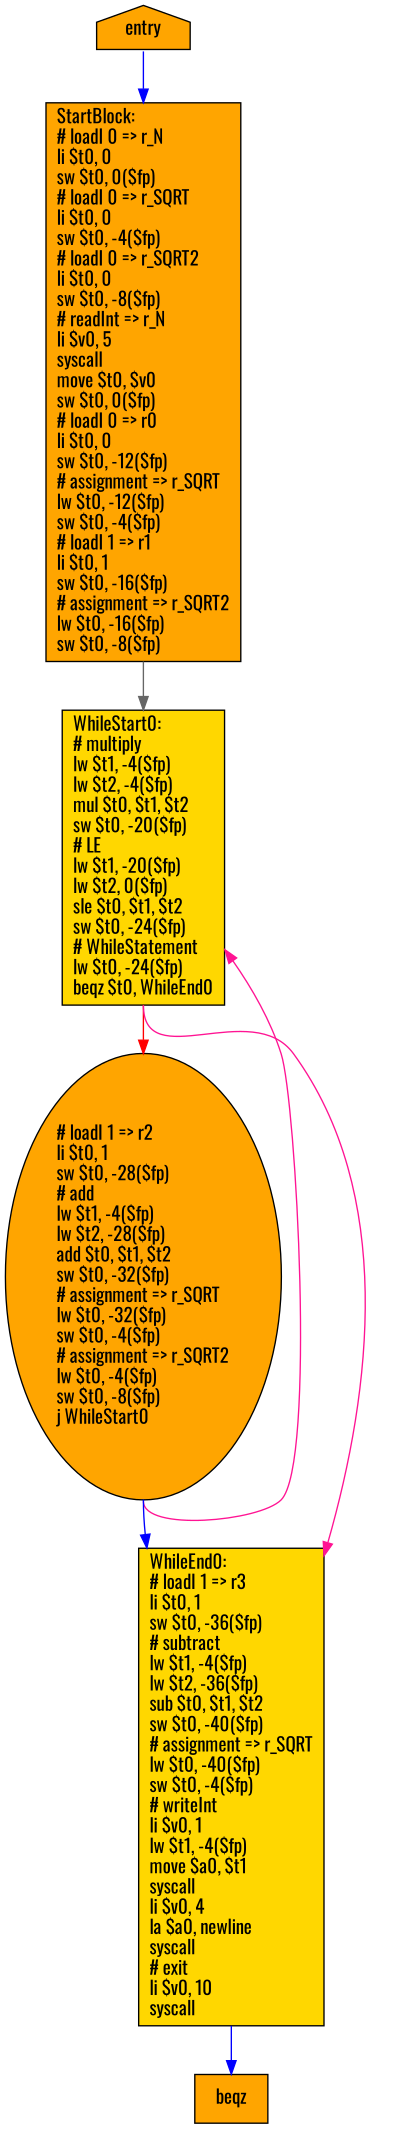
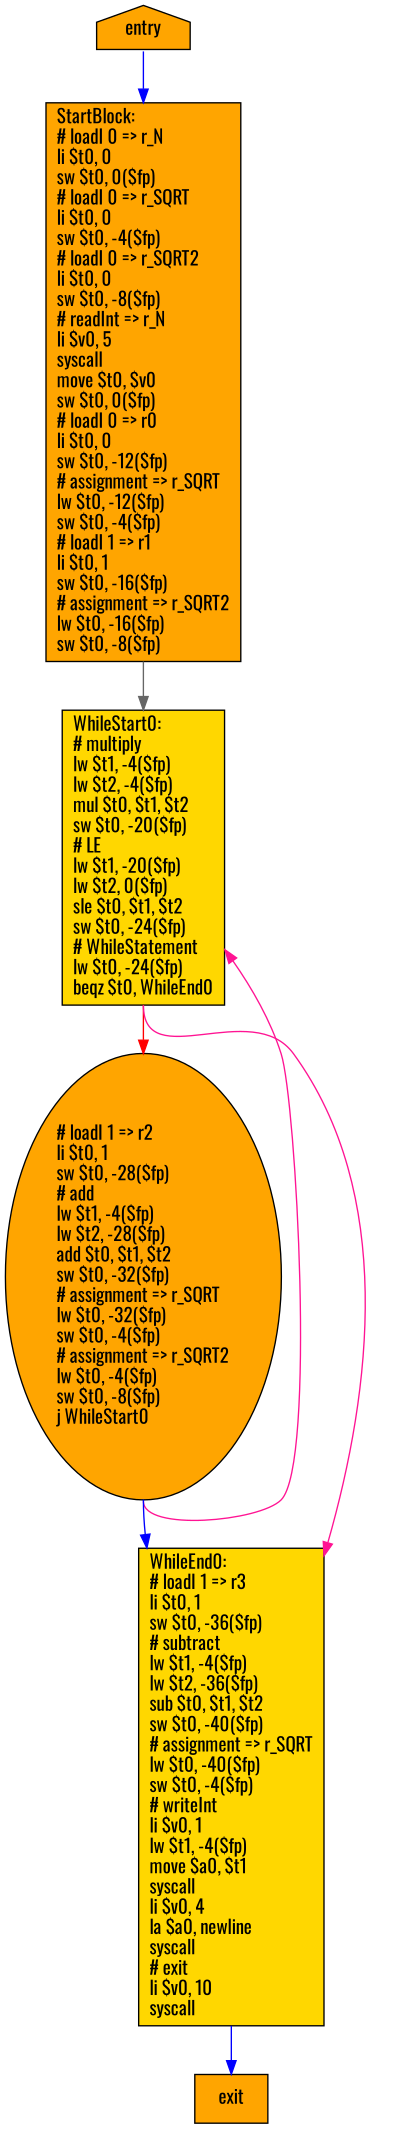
(231, 2099) -> (231, 2099)
